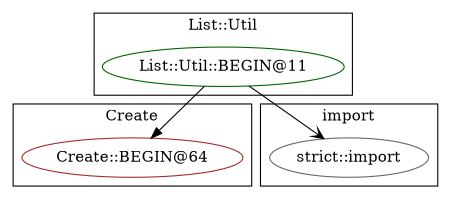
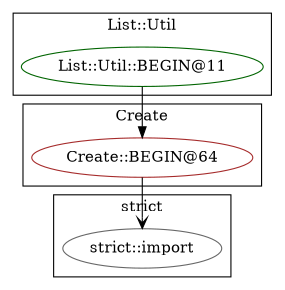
(285, 111) -> (142, 202)
(349, 117) -> (142, 207)
